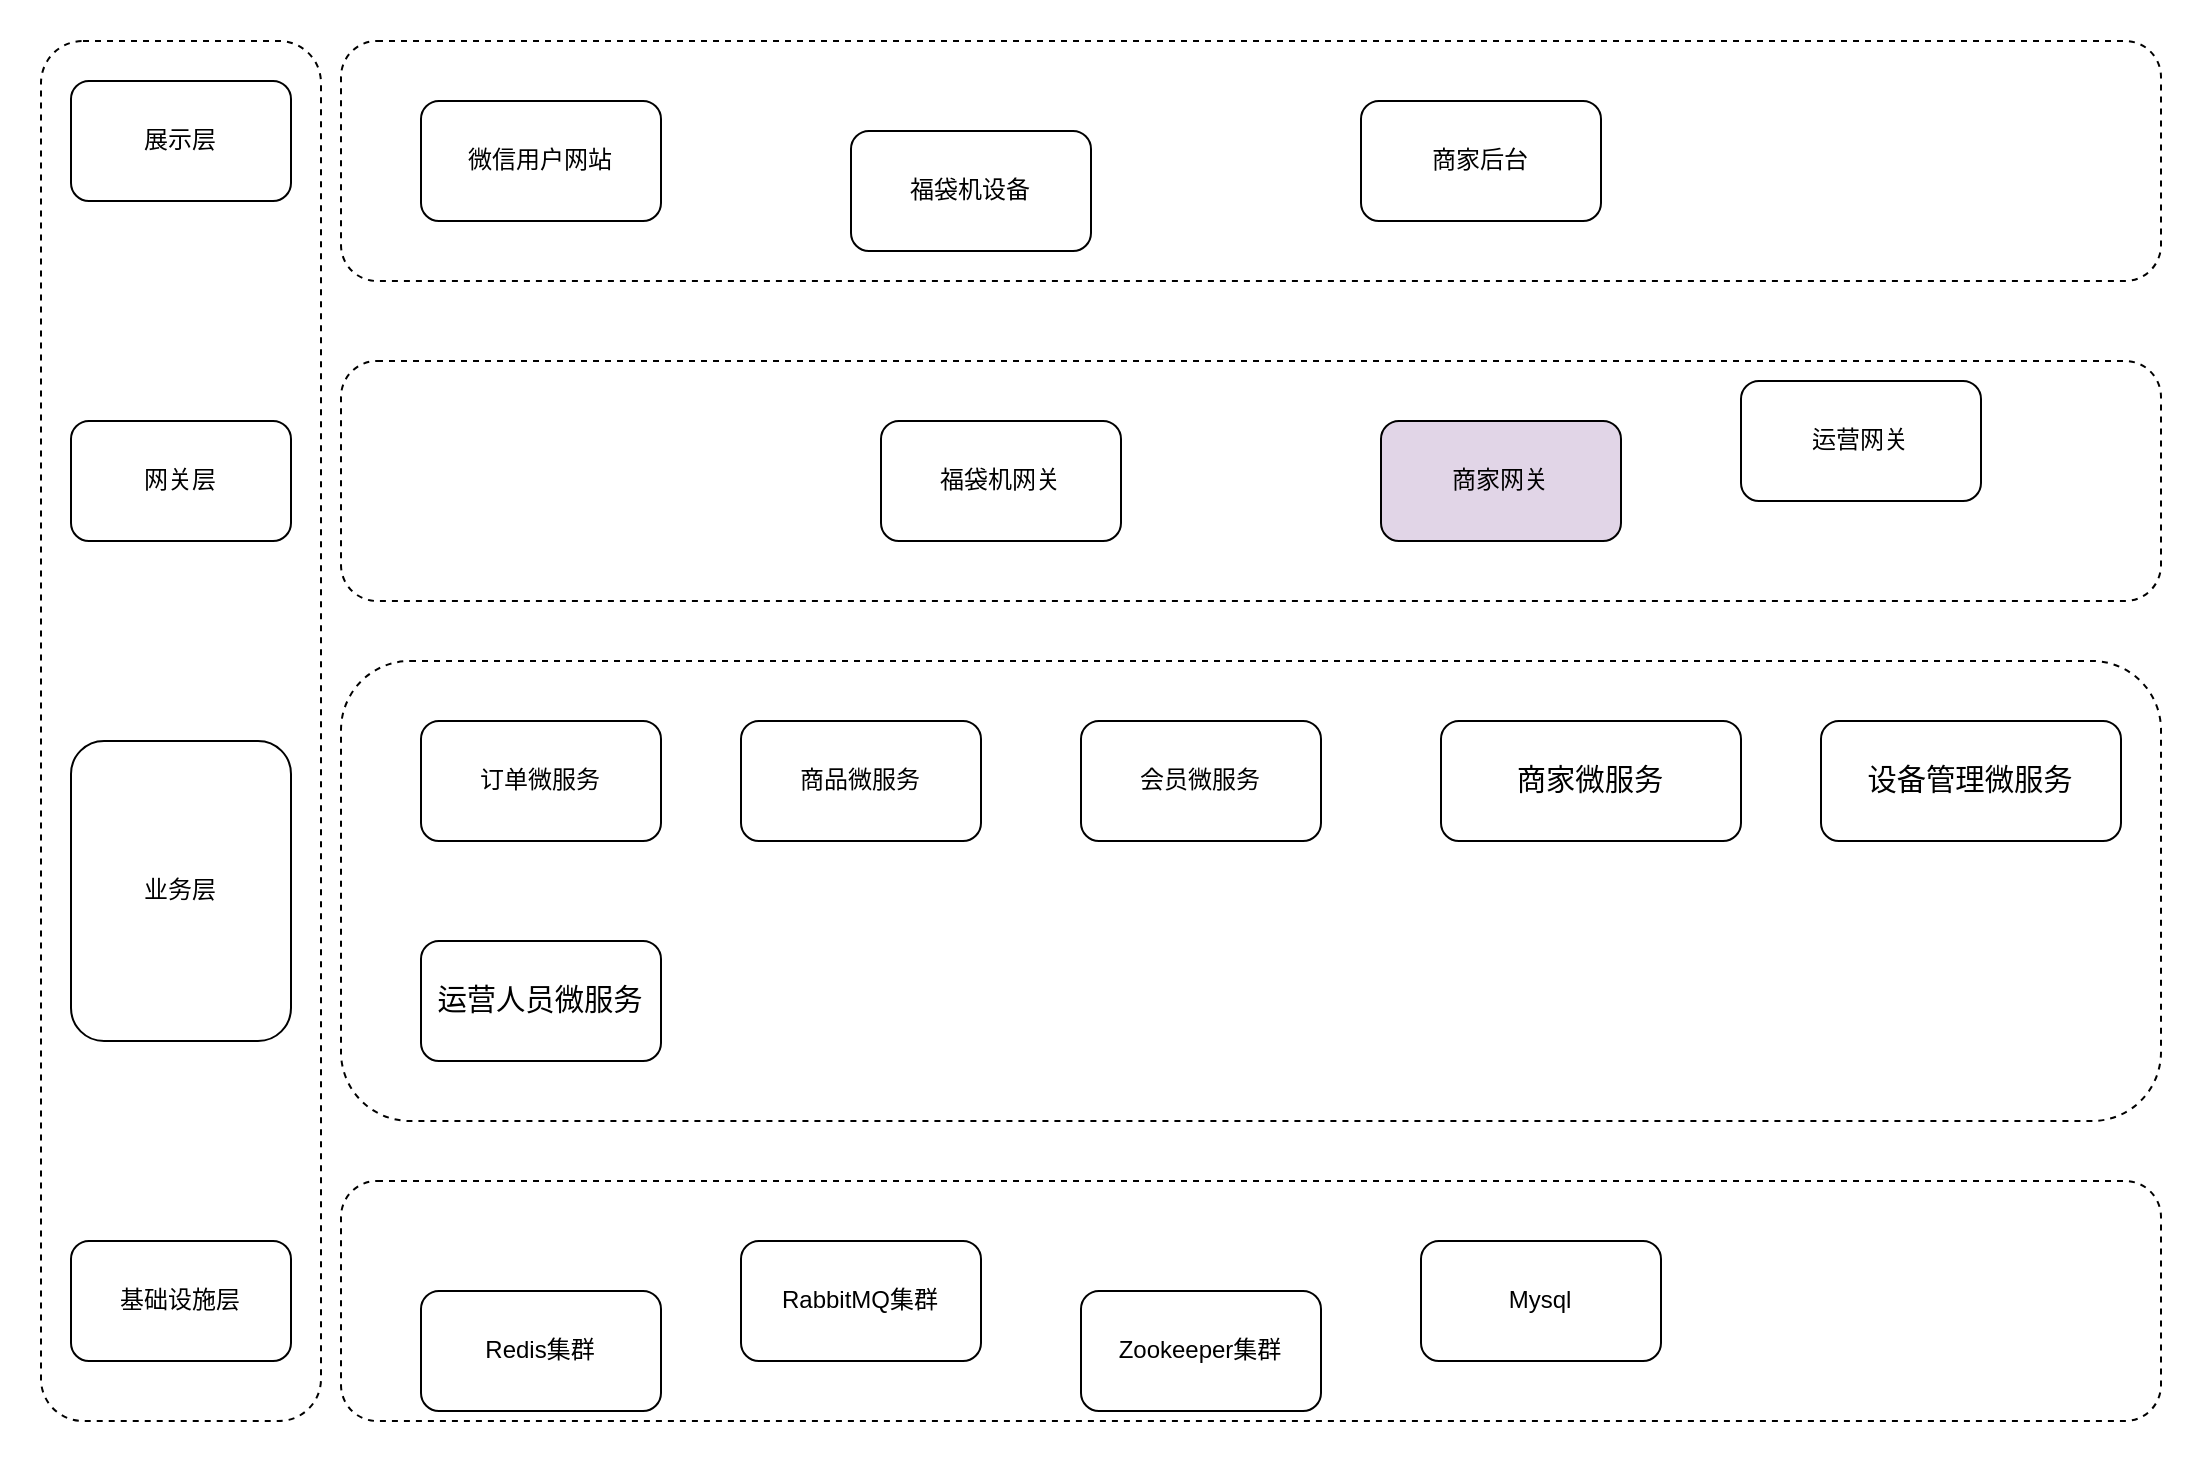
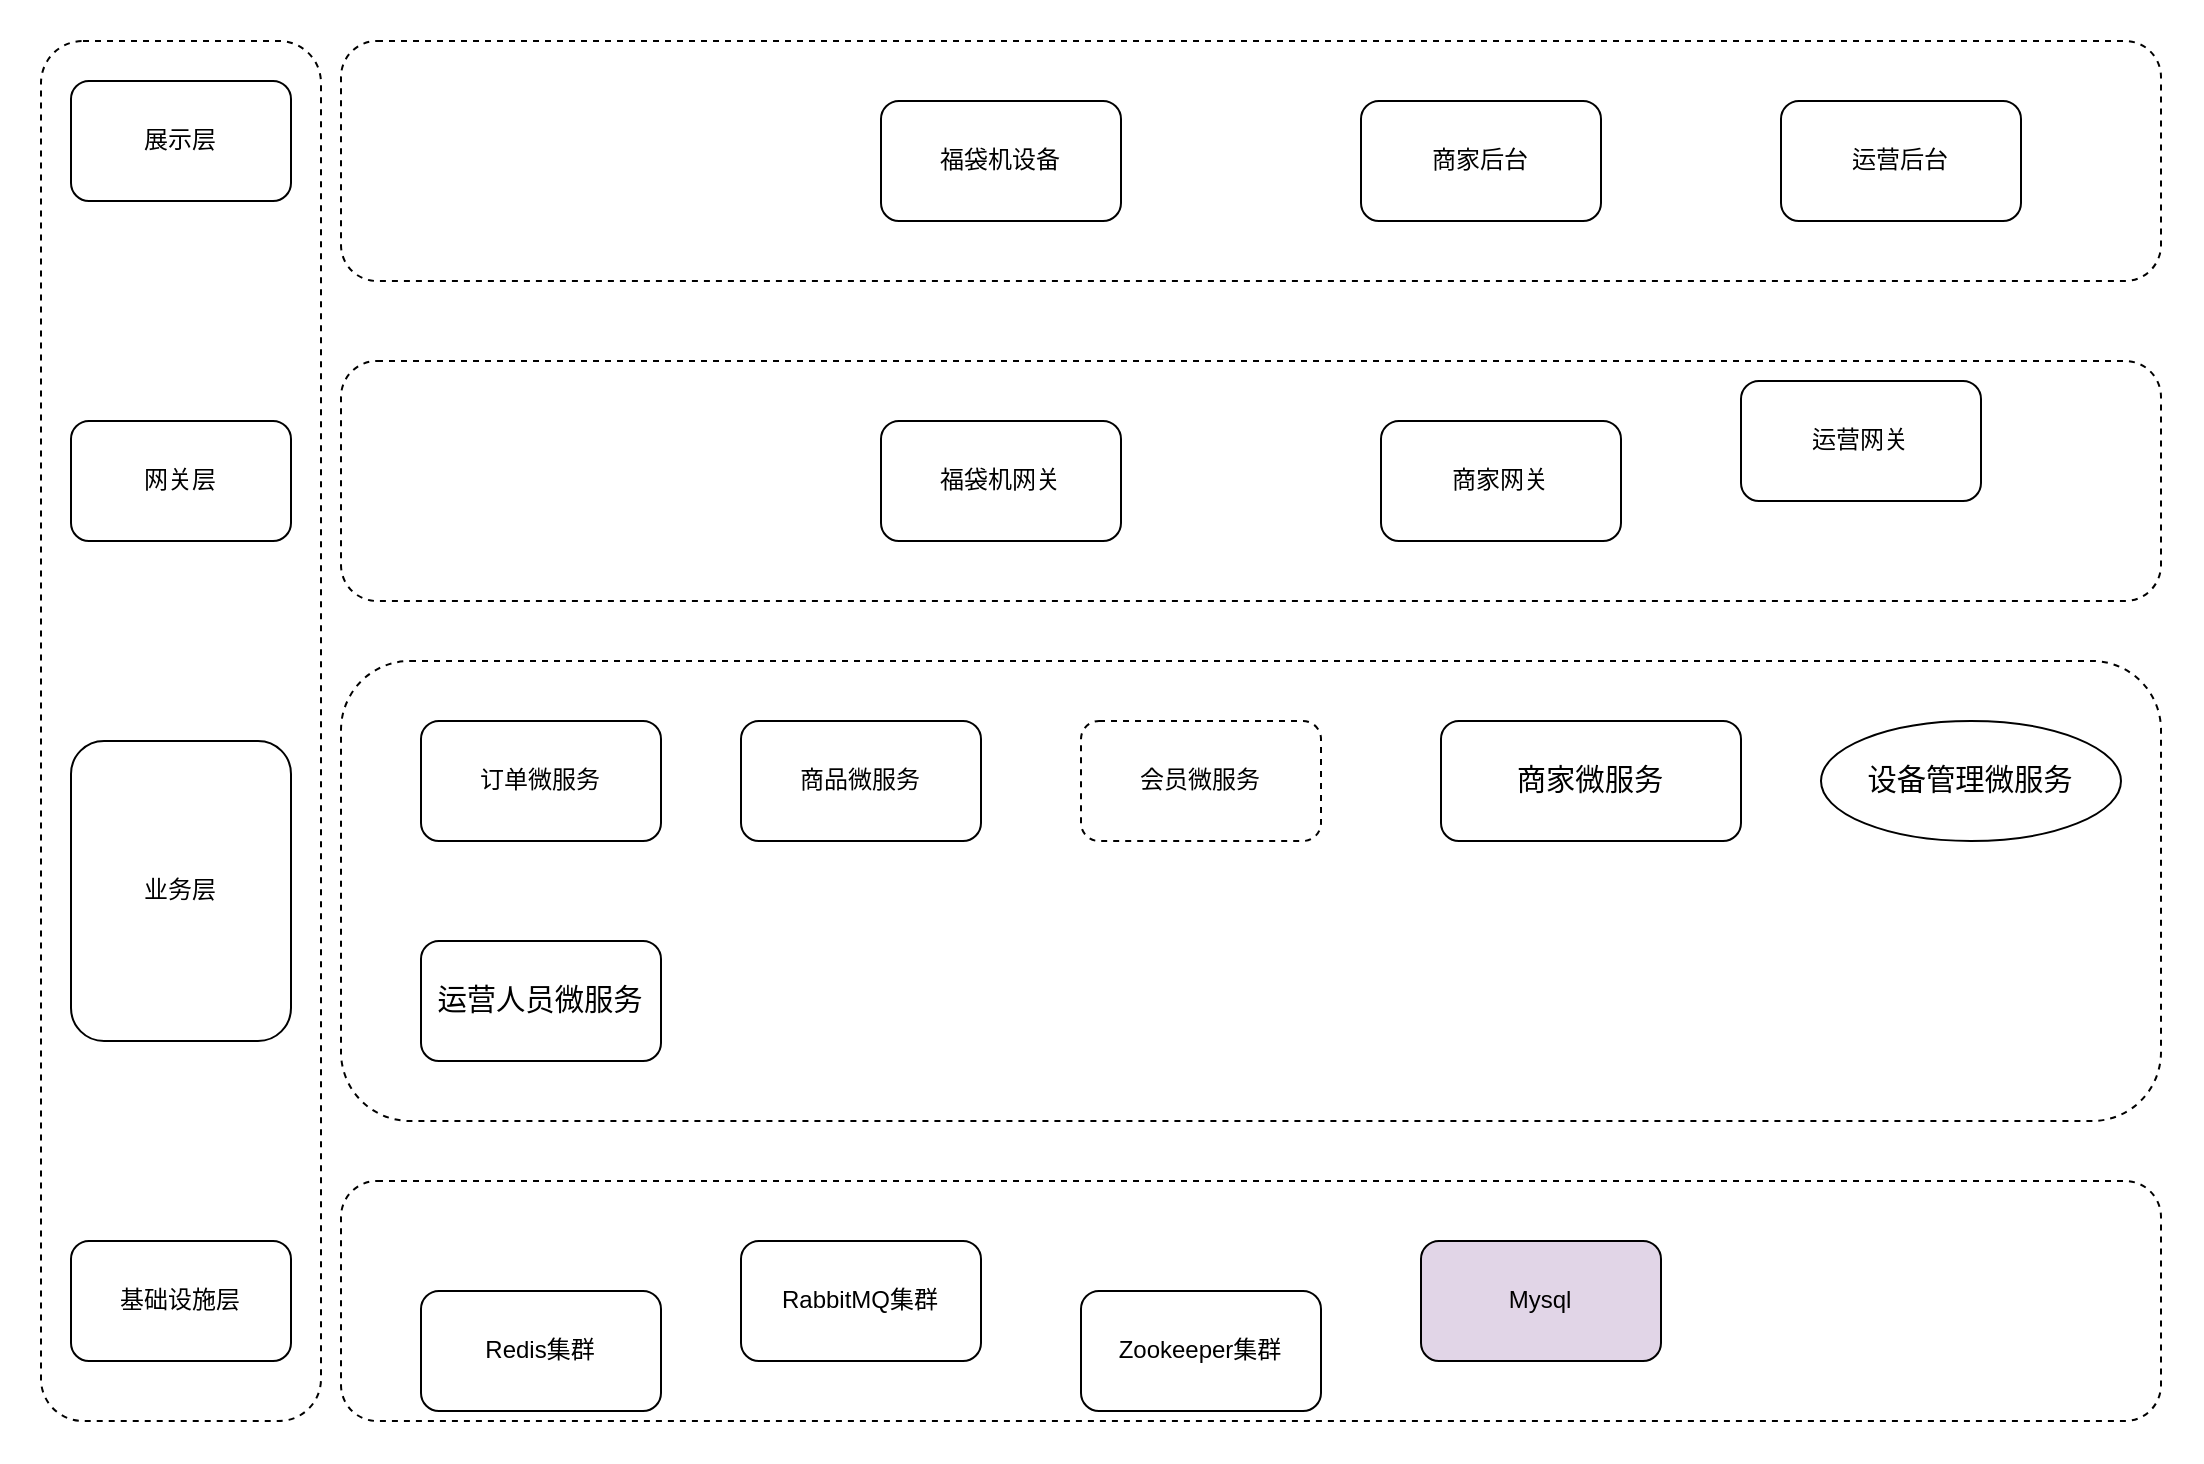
(541, 161) -> none
none -> (1901, 161)
(971, 191) -> (1001, 161)
(1501, 481) -> (1501, 481)
(1201, 781) -> (1201, 781)
(1971, 781) -> (1971, 781)
(1541, 1301) -> (1541, 1301)
